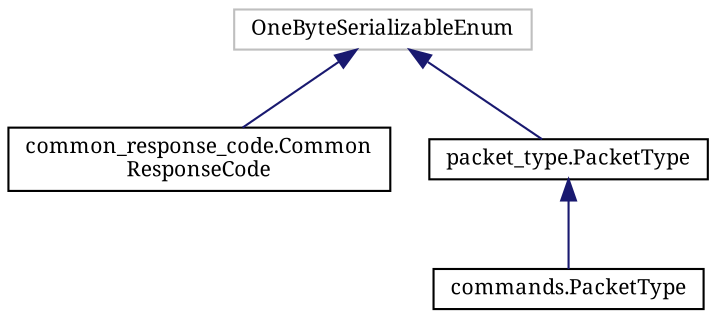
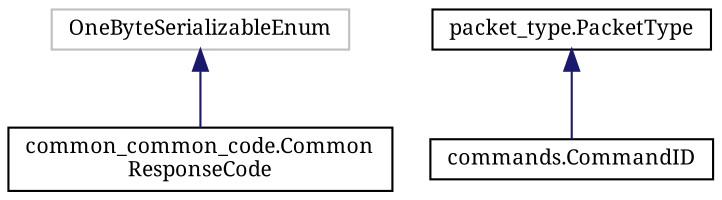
(485, 101) -> none
(199, 159) -> (200, 159)
(569, 289) -> (572, 159)
